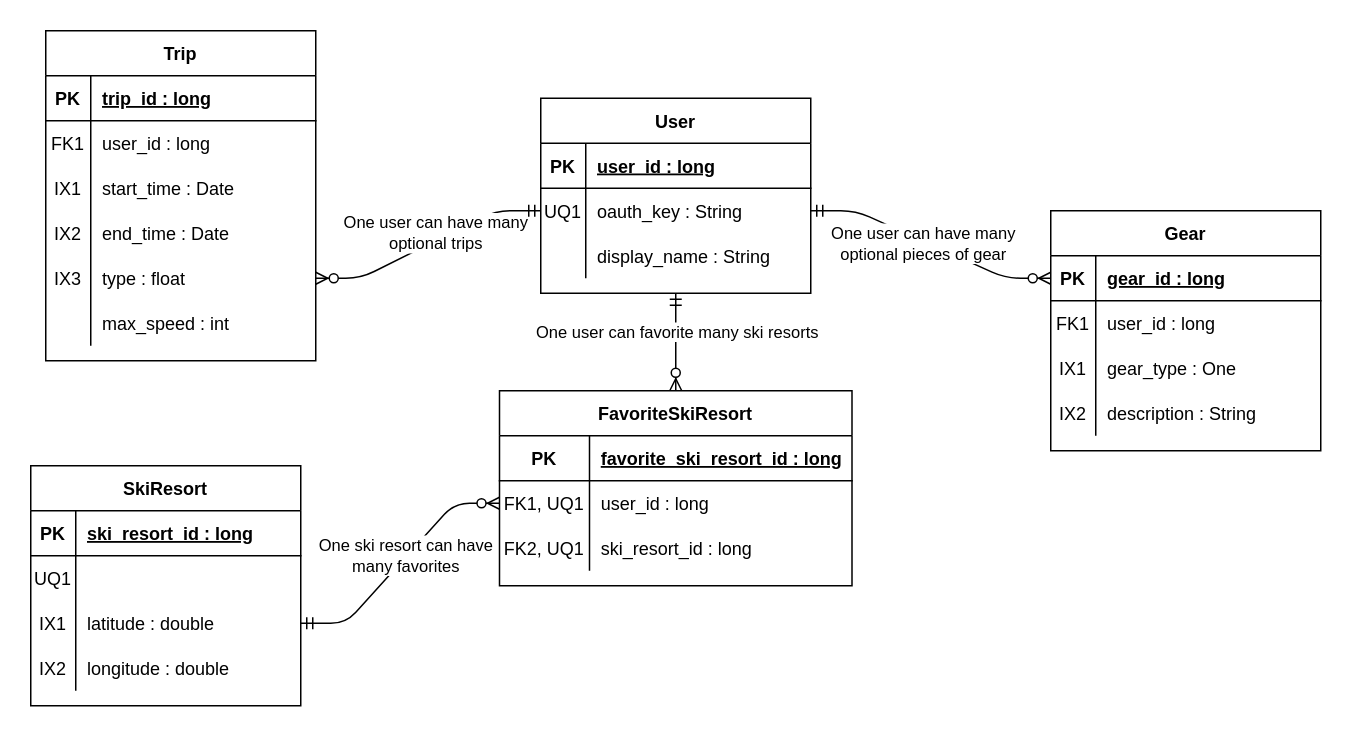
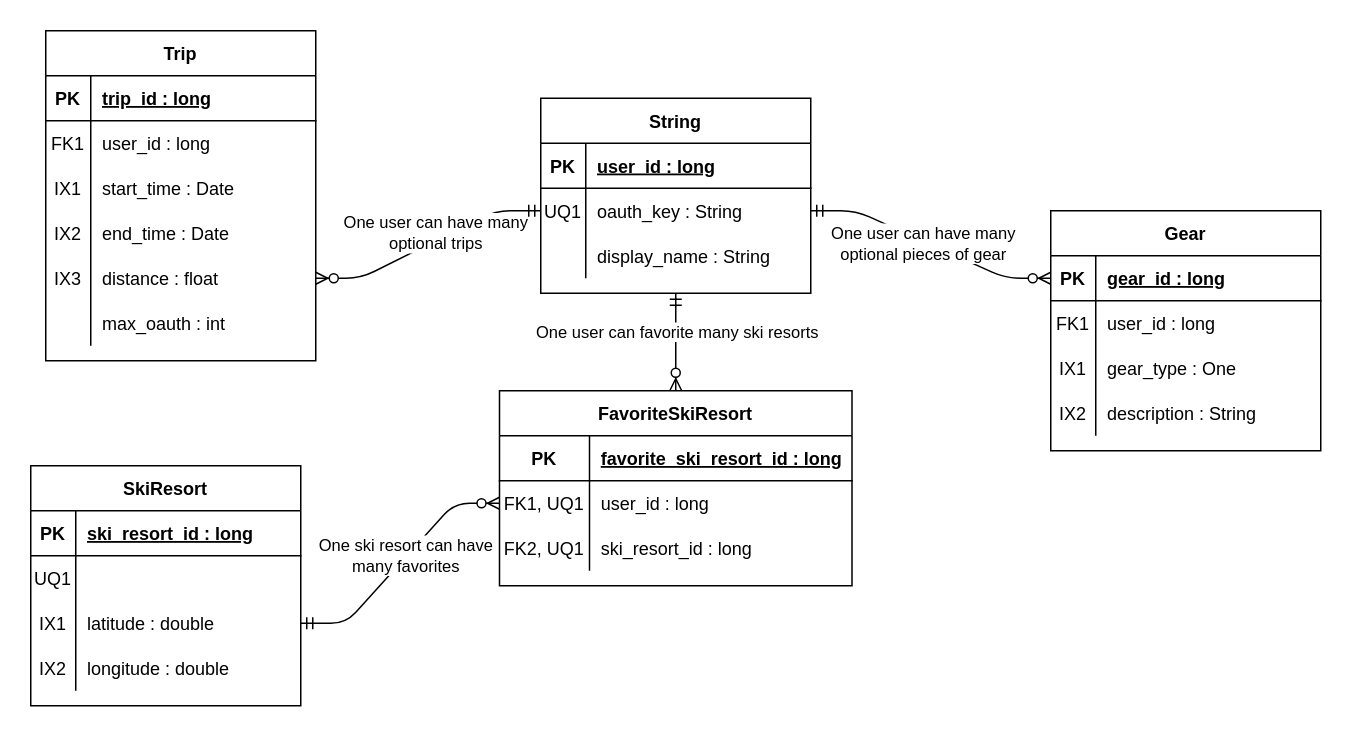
(675, 122) -> (675, 122)
(153, 279) -> (171, 279)
(168, 324) -> (168, 324)
